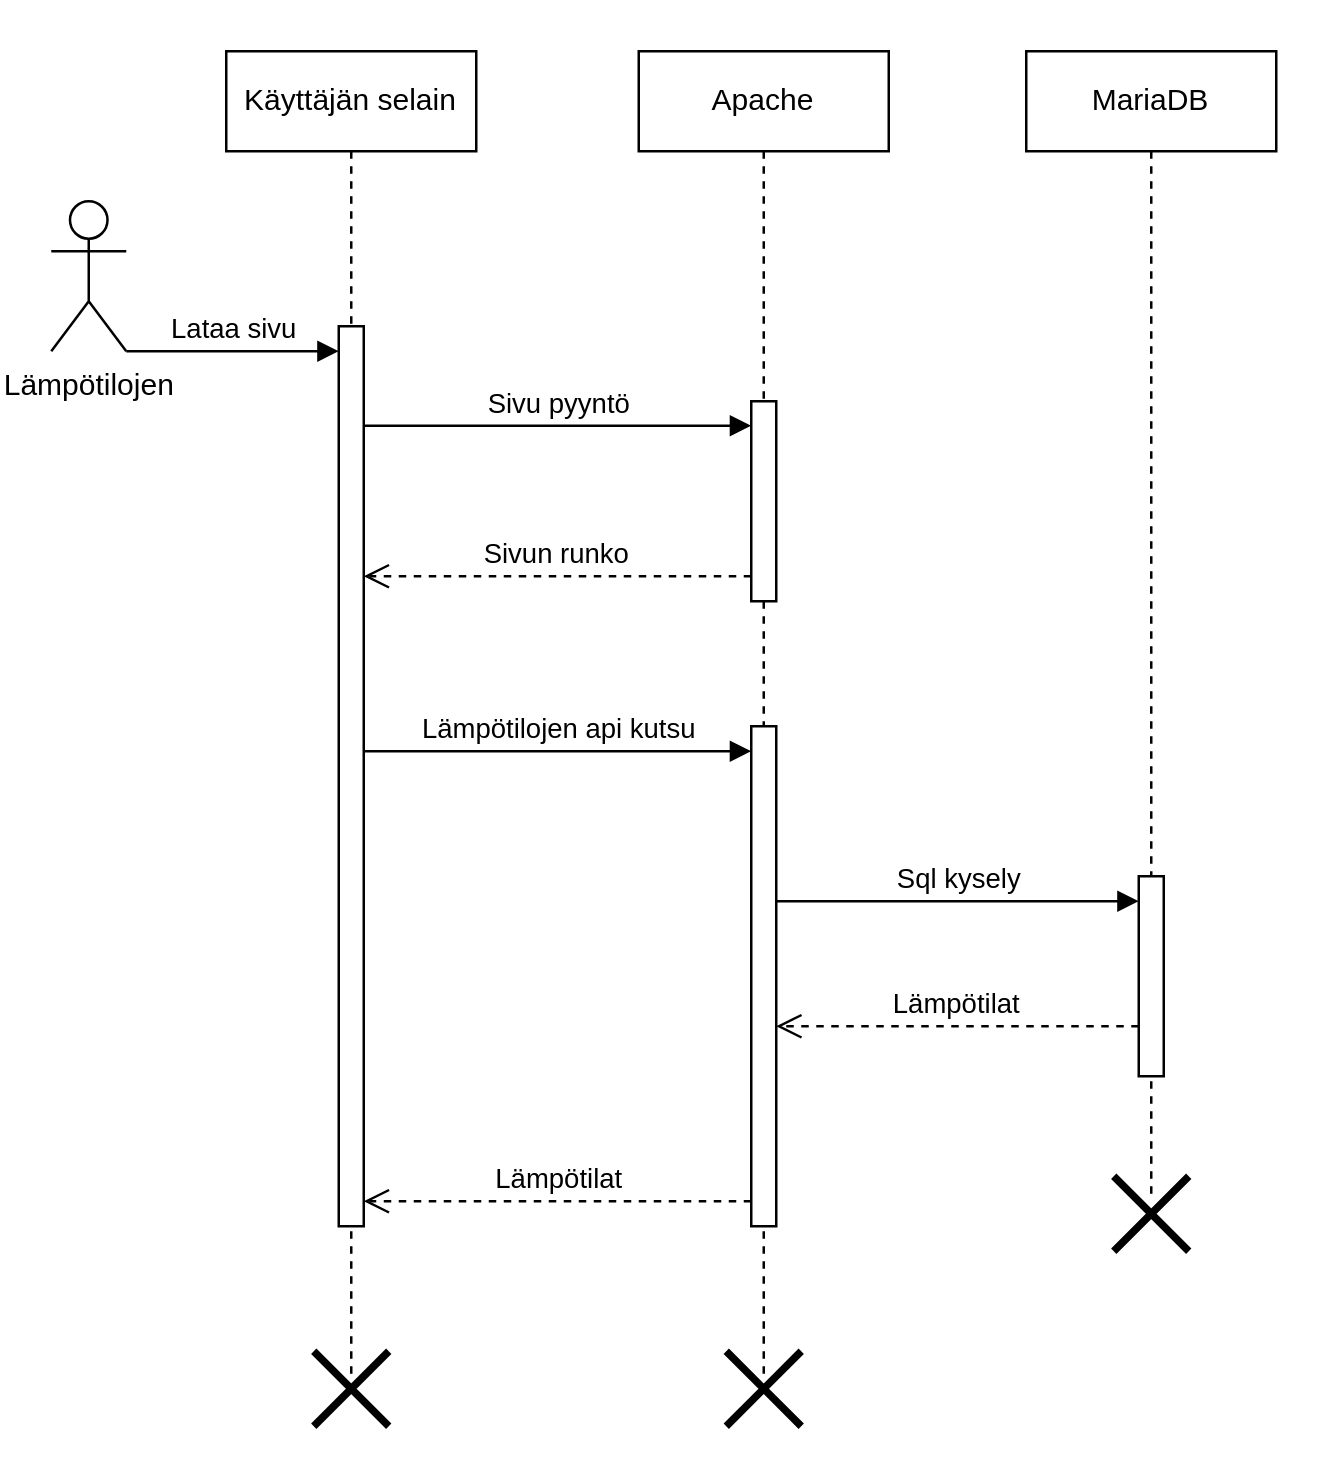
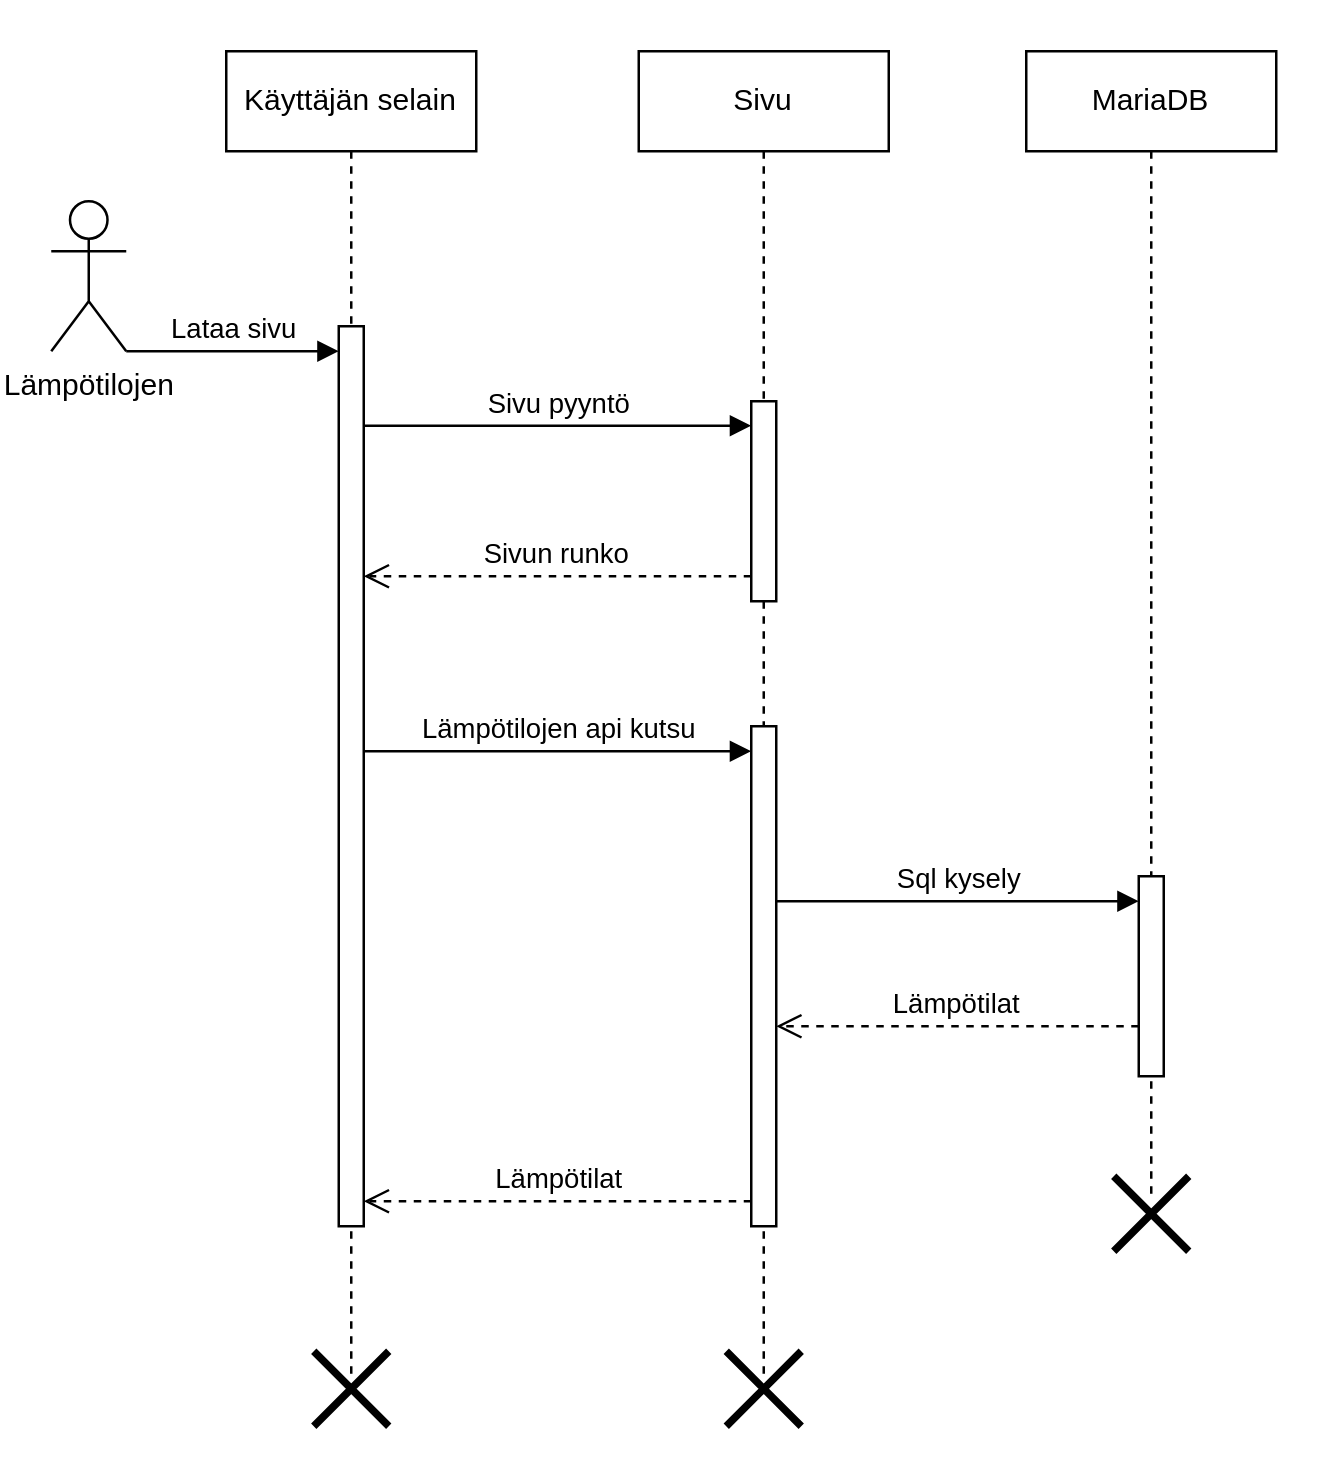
(764, 101) -> (764, 101)
